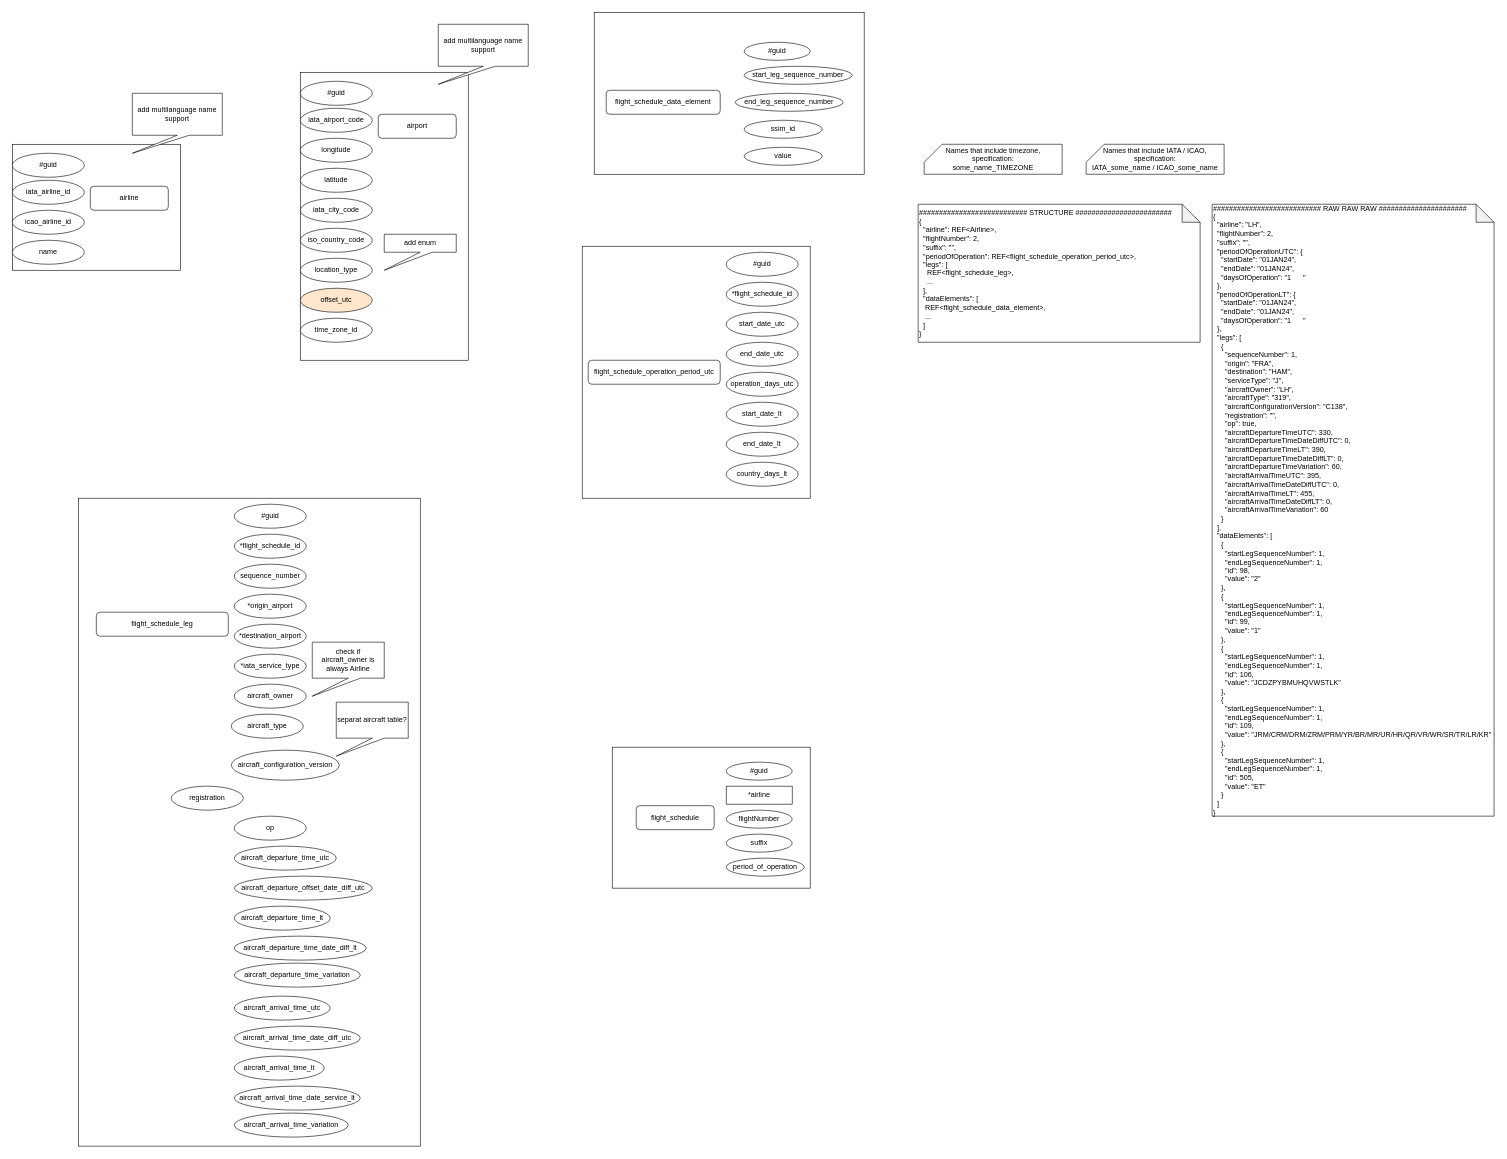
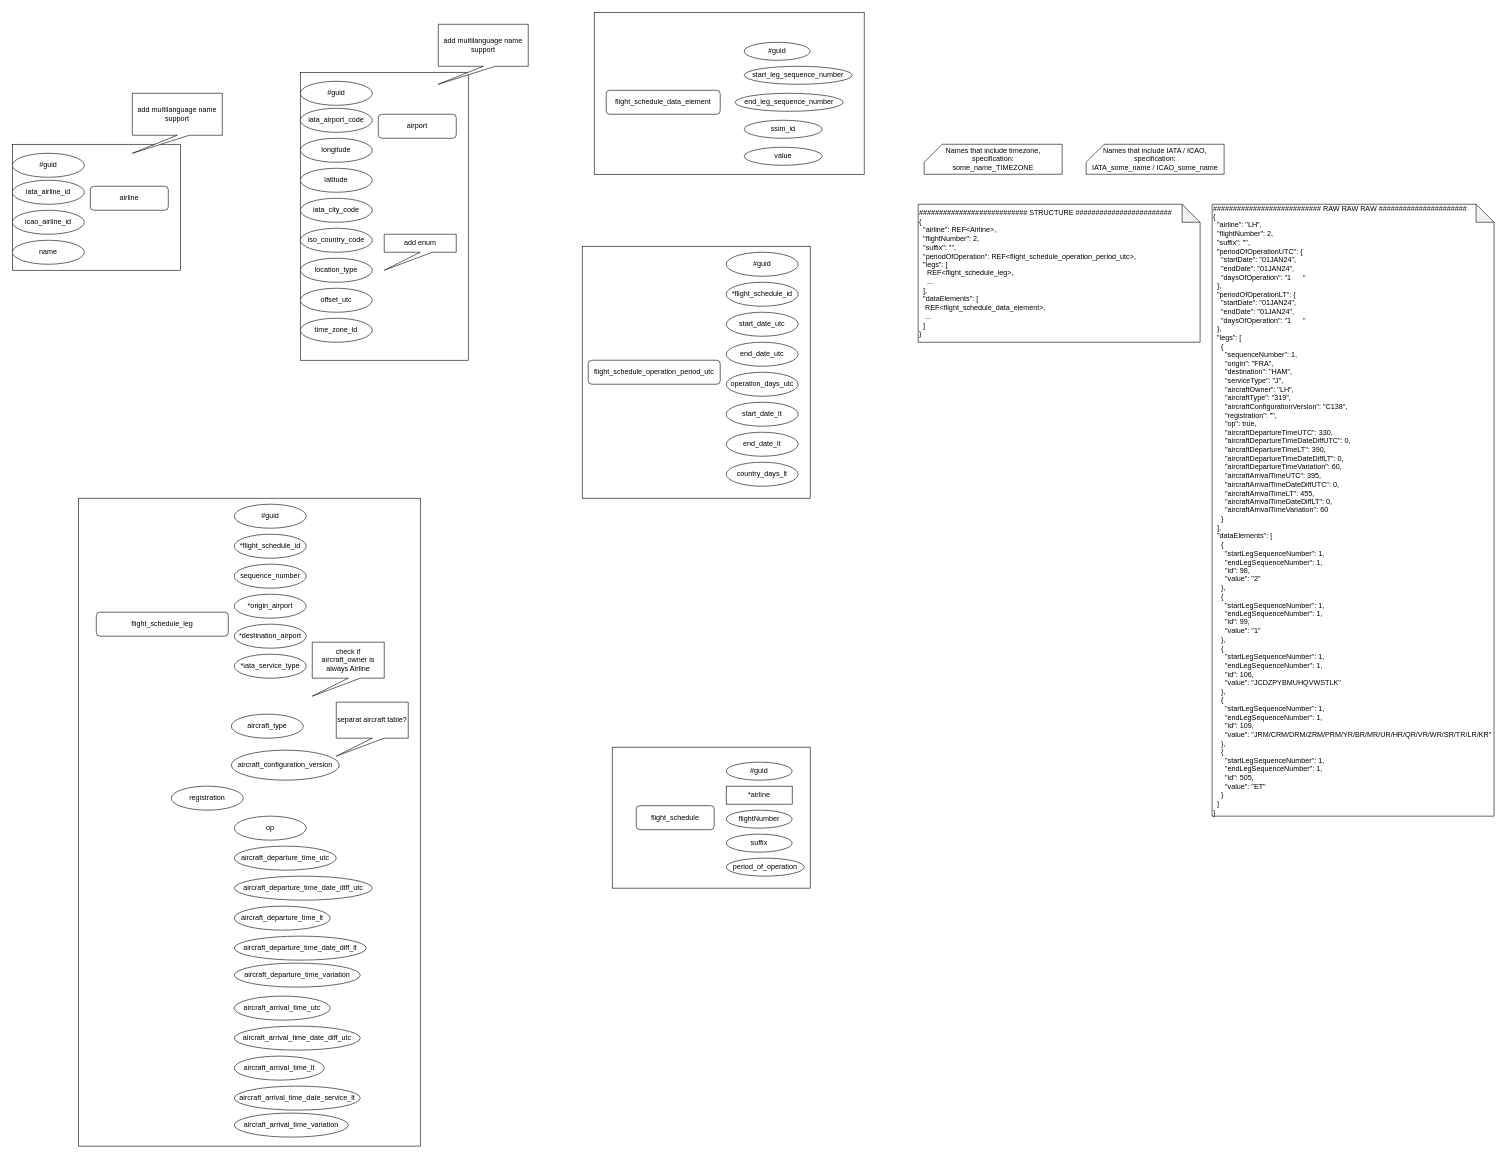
(336, 300) -> (336, 300)
(270, 696) -> none
(303, 888) -> (303, 888)
